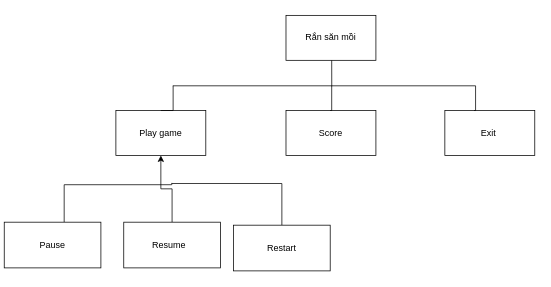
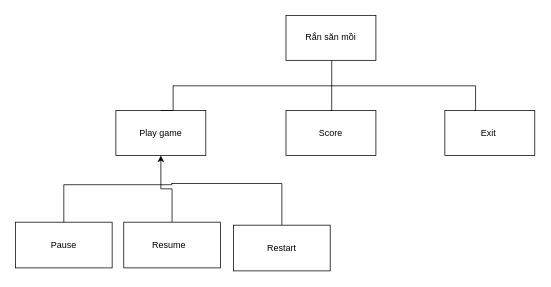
(53, 245) -> (64, 245)
